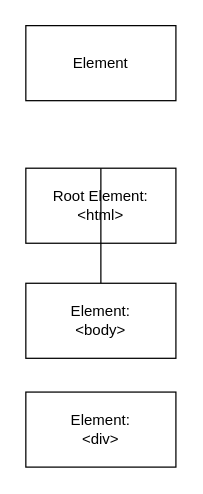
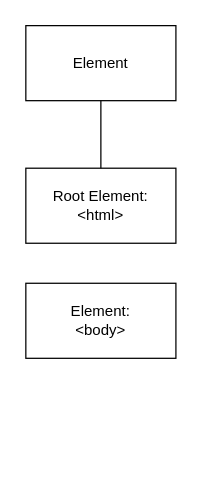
(101, 225) -> (101, 135)
(101, 429) -> none
